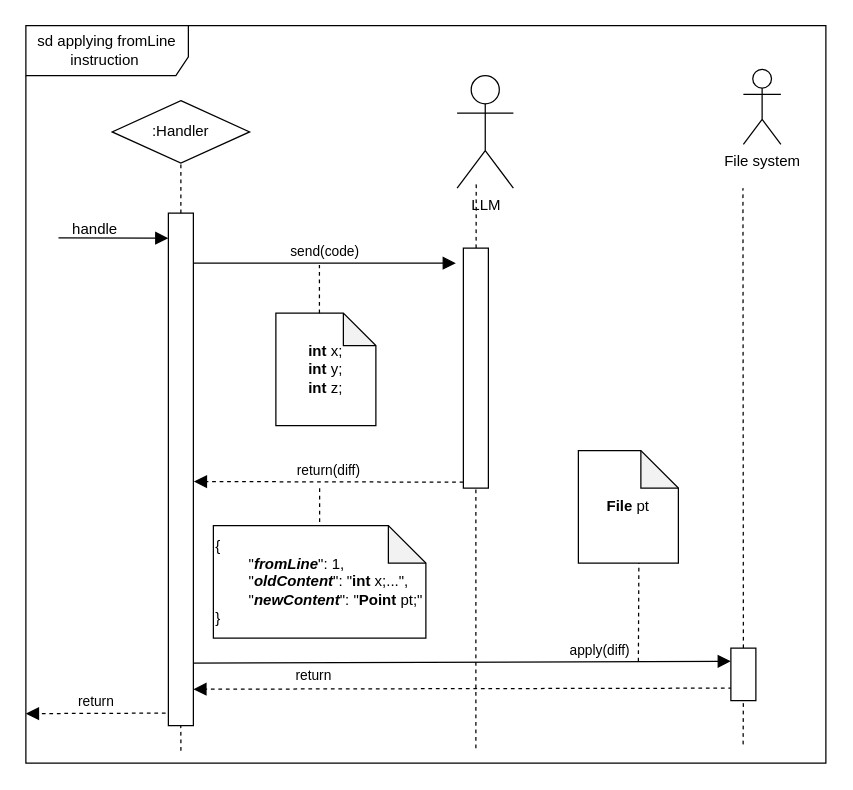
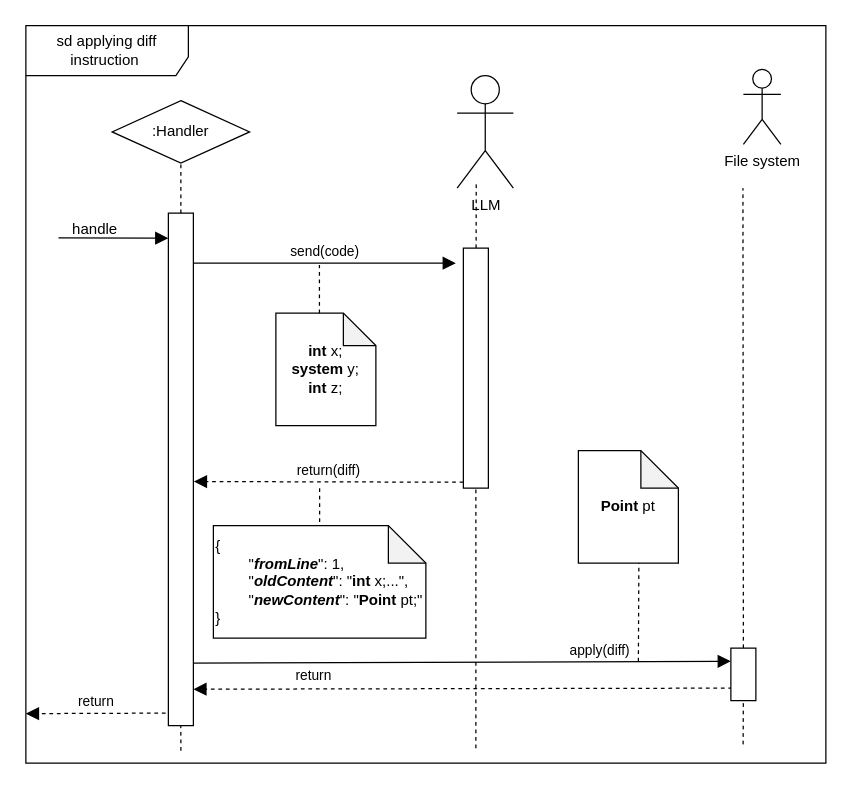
(107, 51) -> (107, 51)
(326, 369) -> (326, 369)
(628, 507) -> (628, 507)
